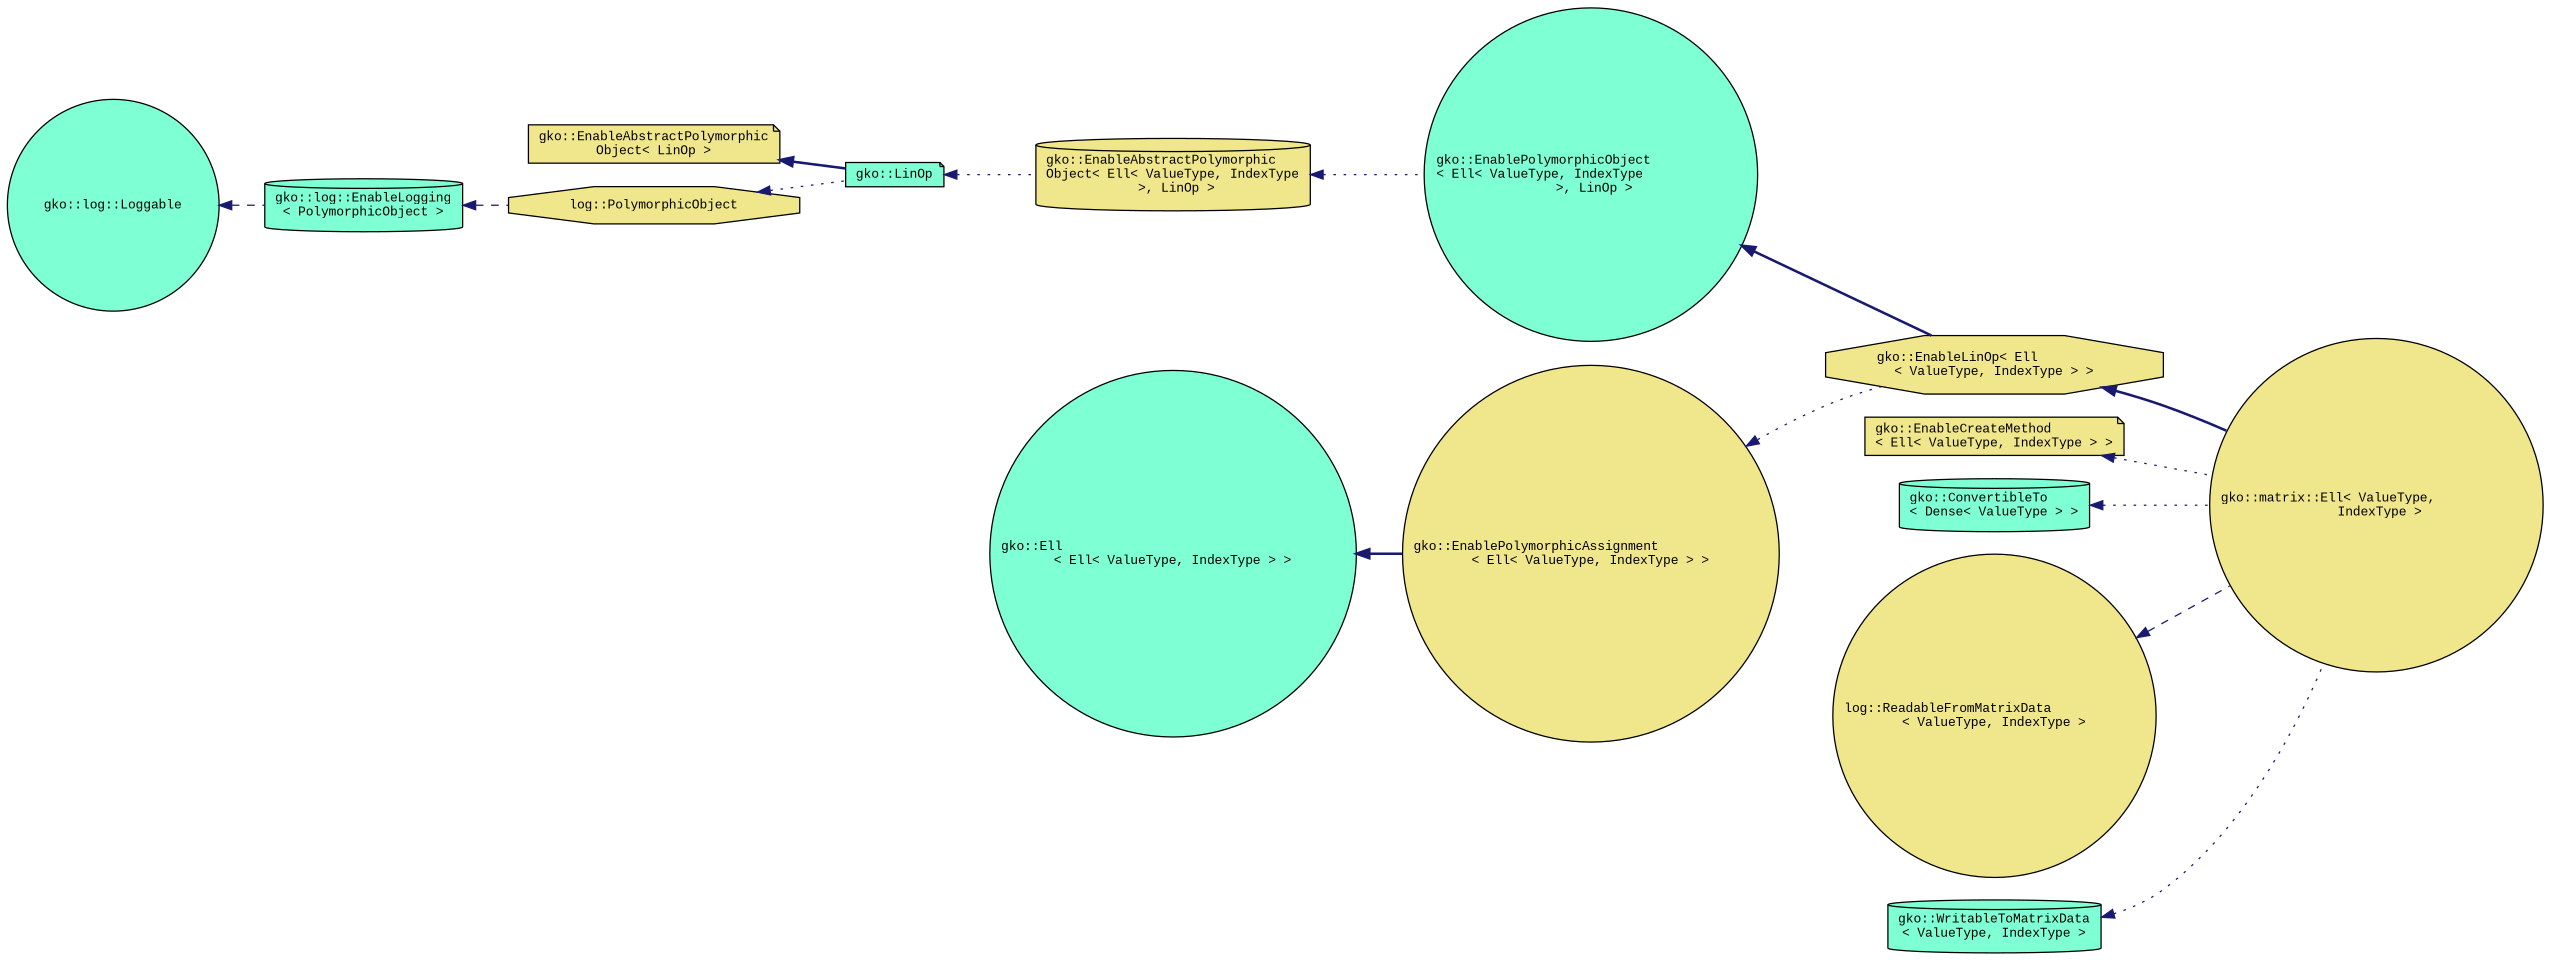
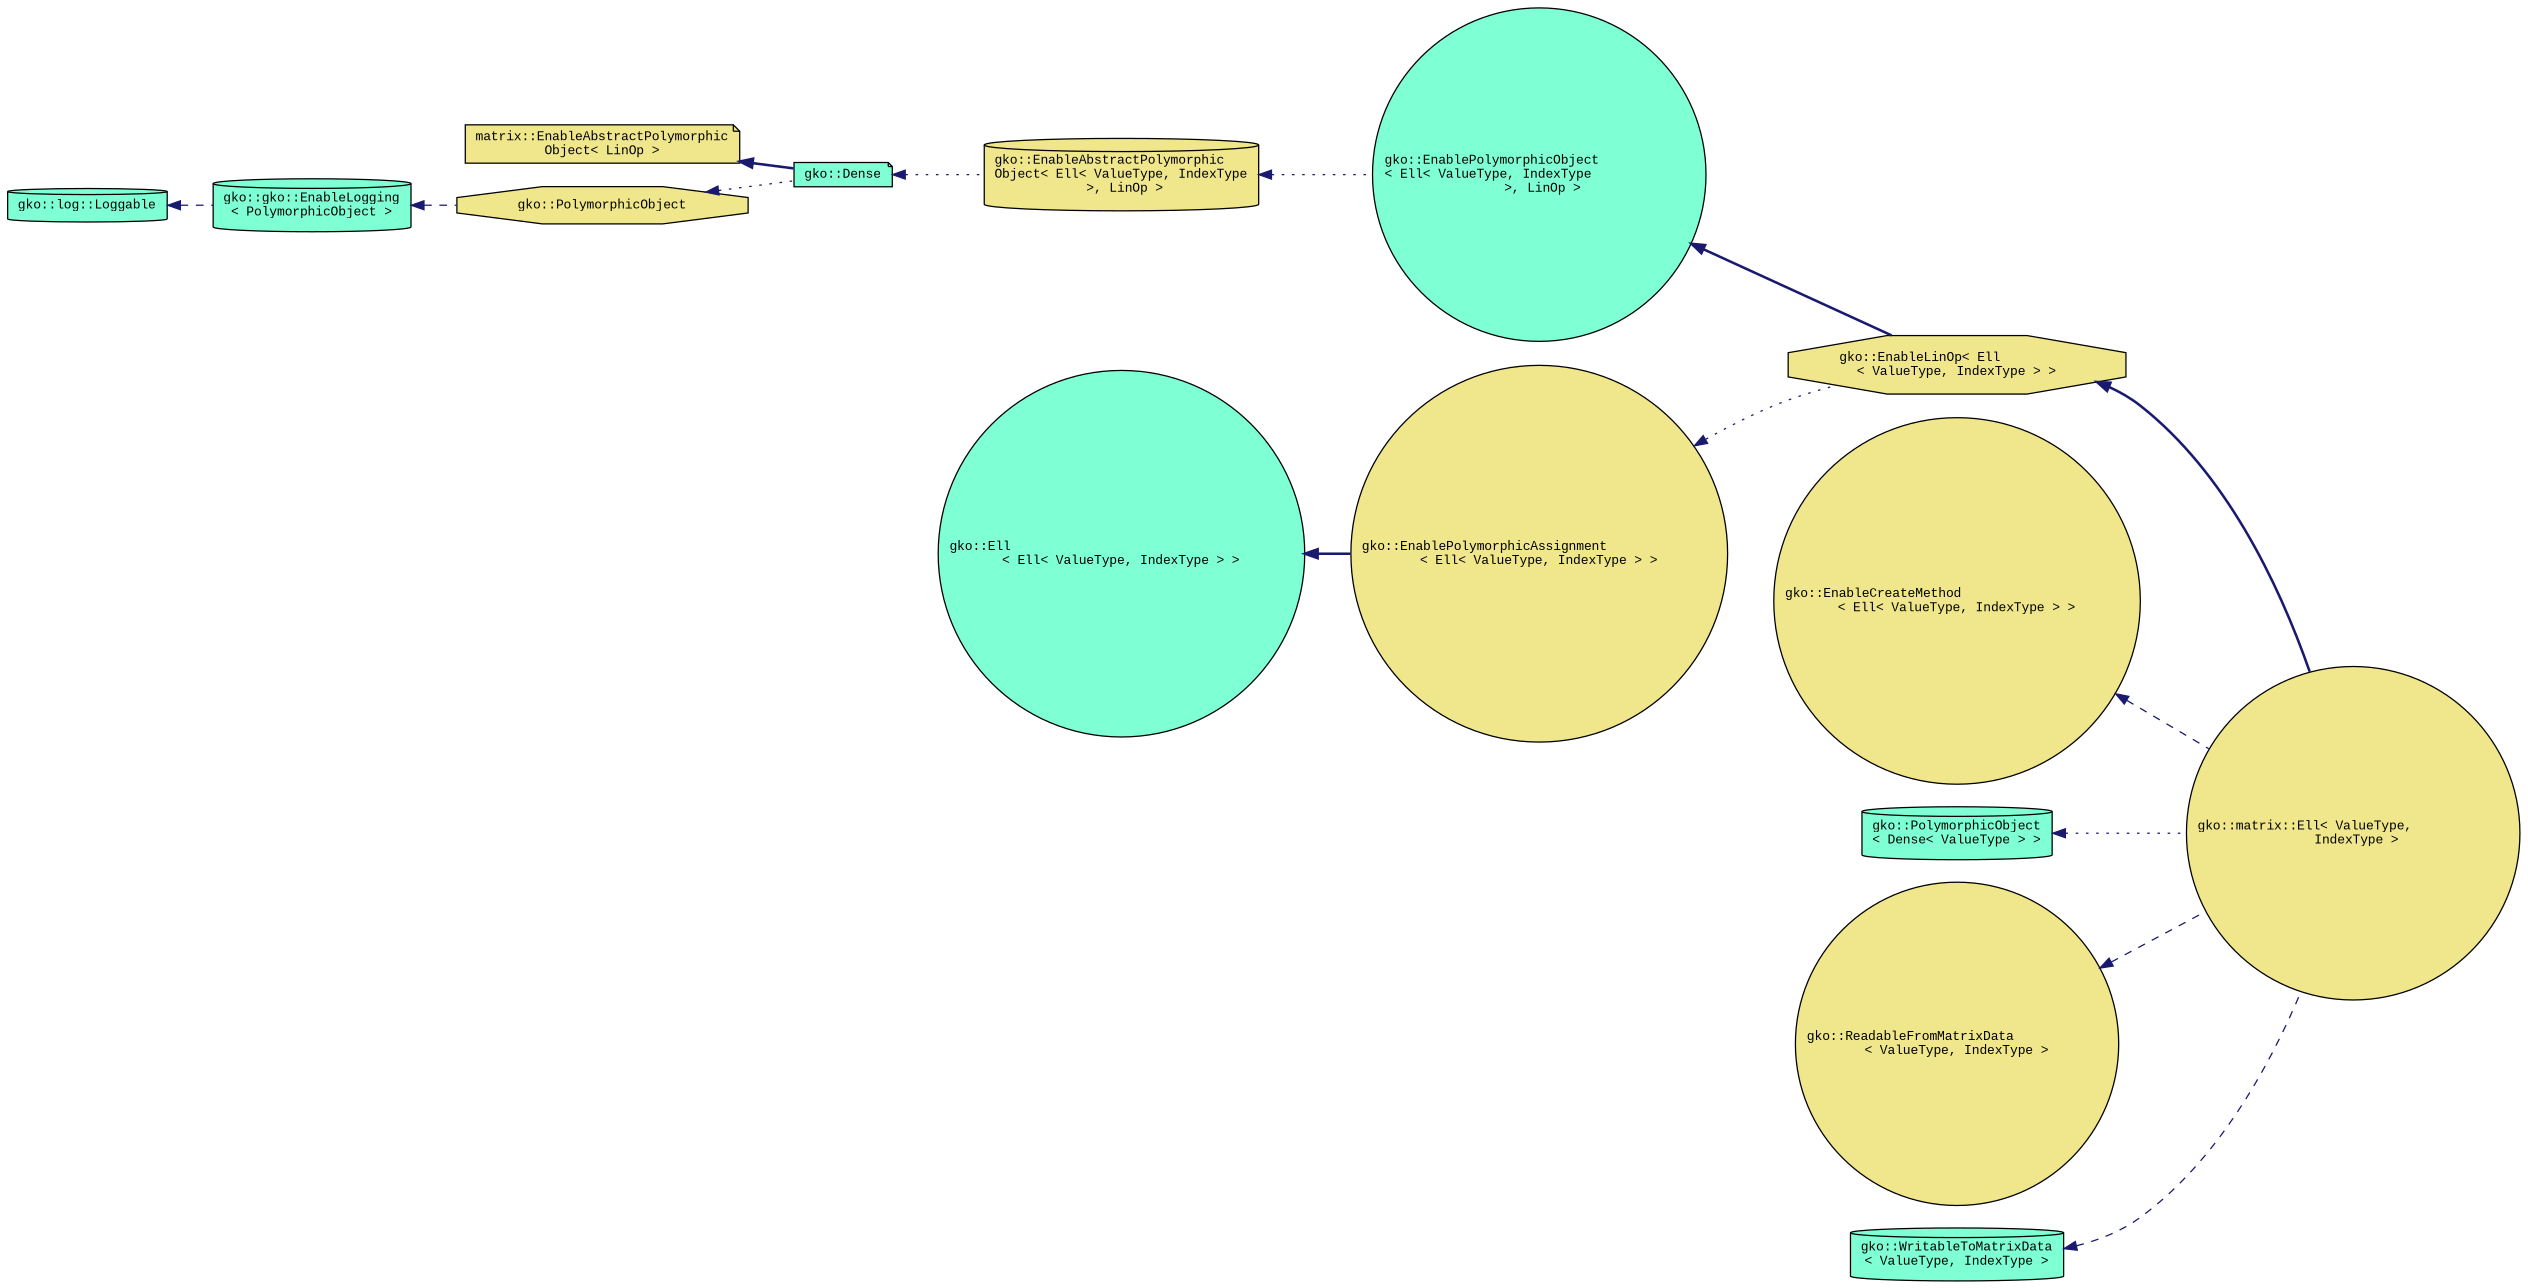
(654, 144) -> (603, 144)
(895, 175) -> (843, 175)
(113, 205) -> (87, 205)
(364, 205) -> (312, 205)
(654, 205) -> (603, 205)
(1994, 436) -> (1957, 601)
(2163, 467) -> (2168, 725)
(1994, 505) -> (1957, 833)
(1994, 716) -> (1957, 1044)
(2241, 810) -> (2214, 1144)
